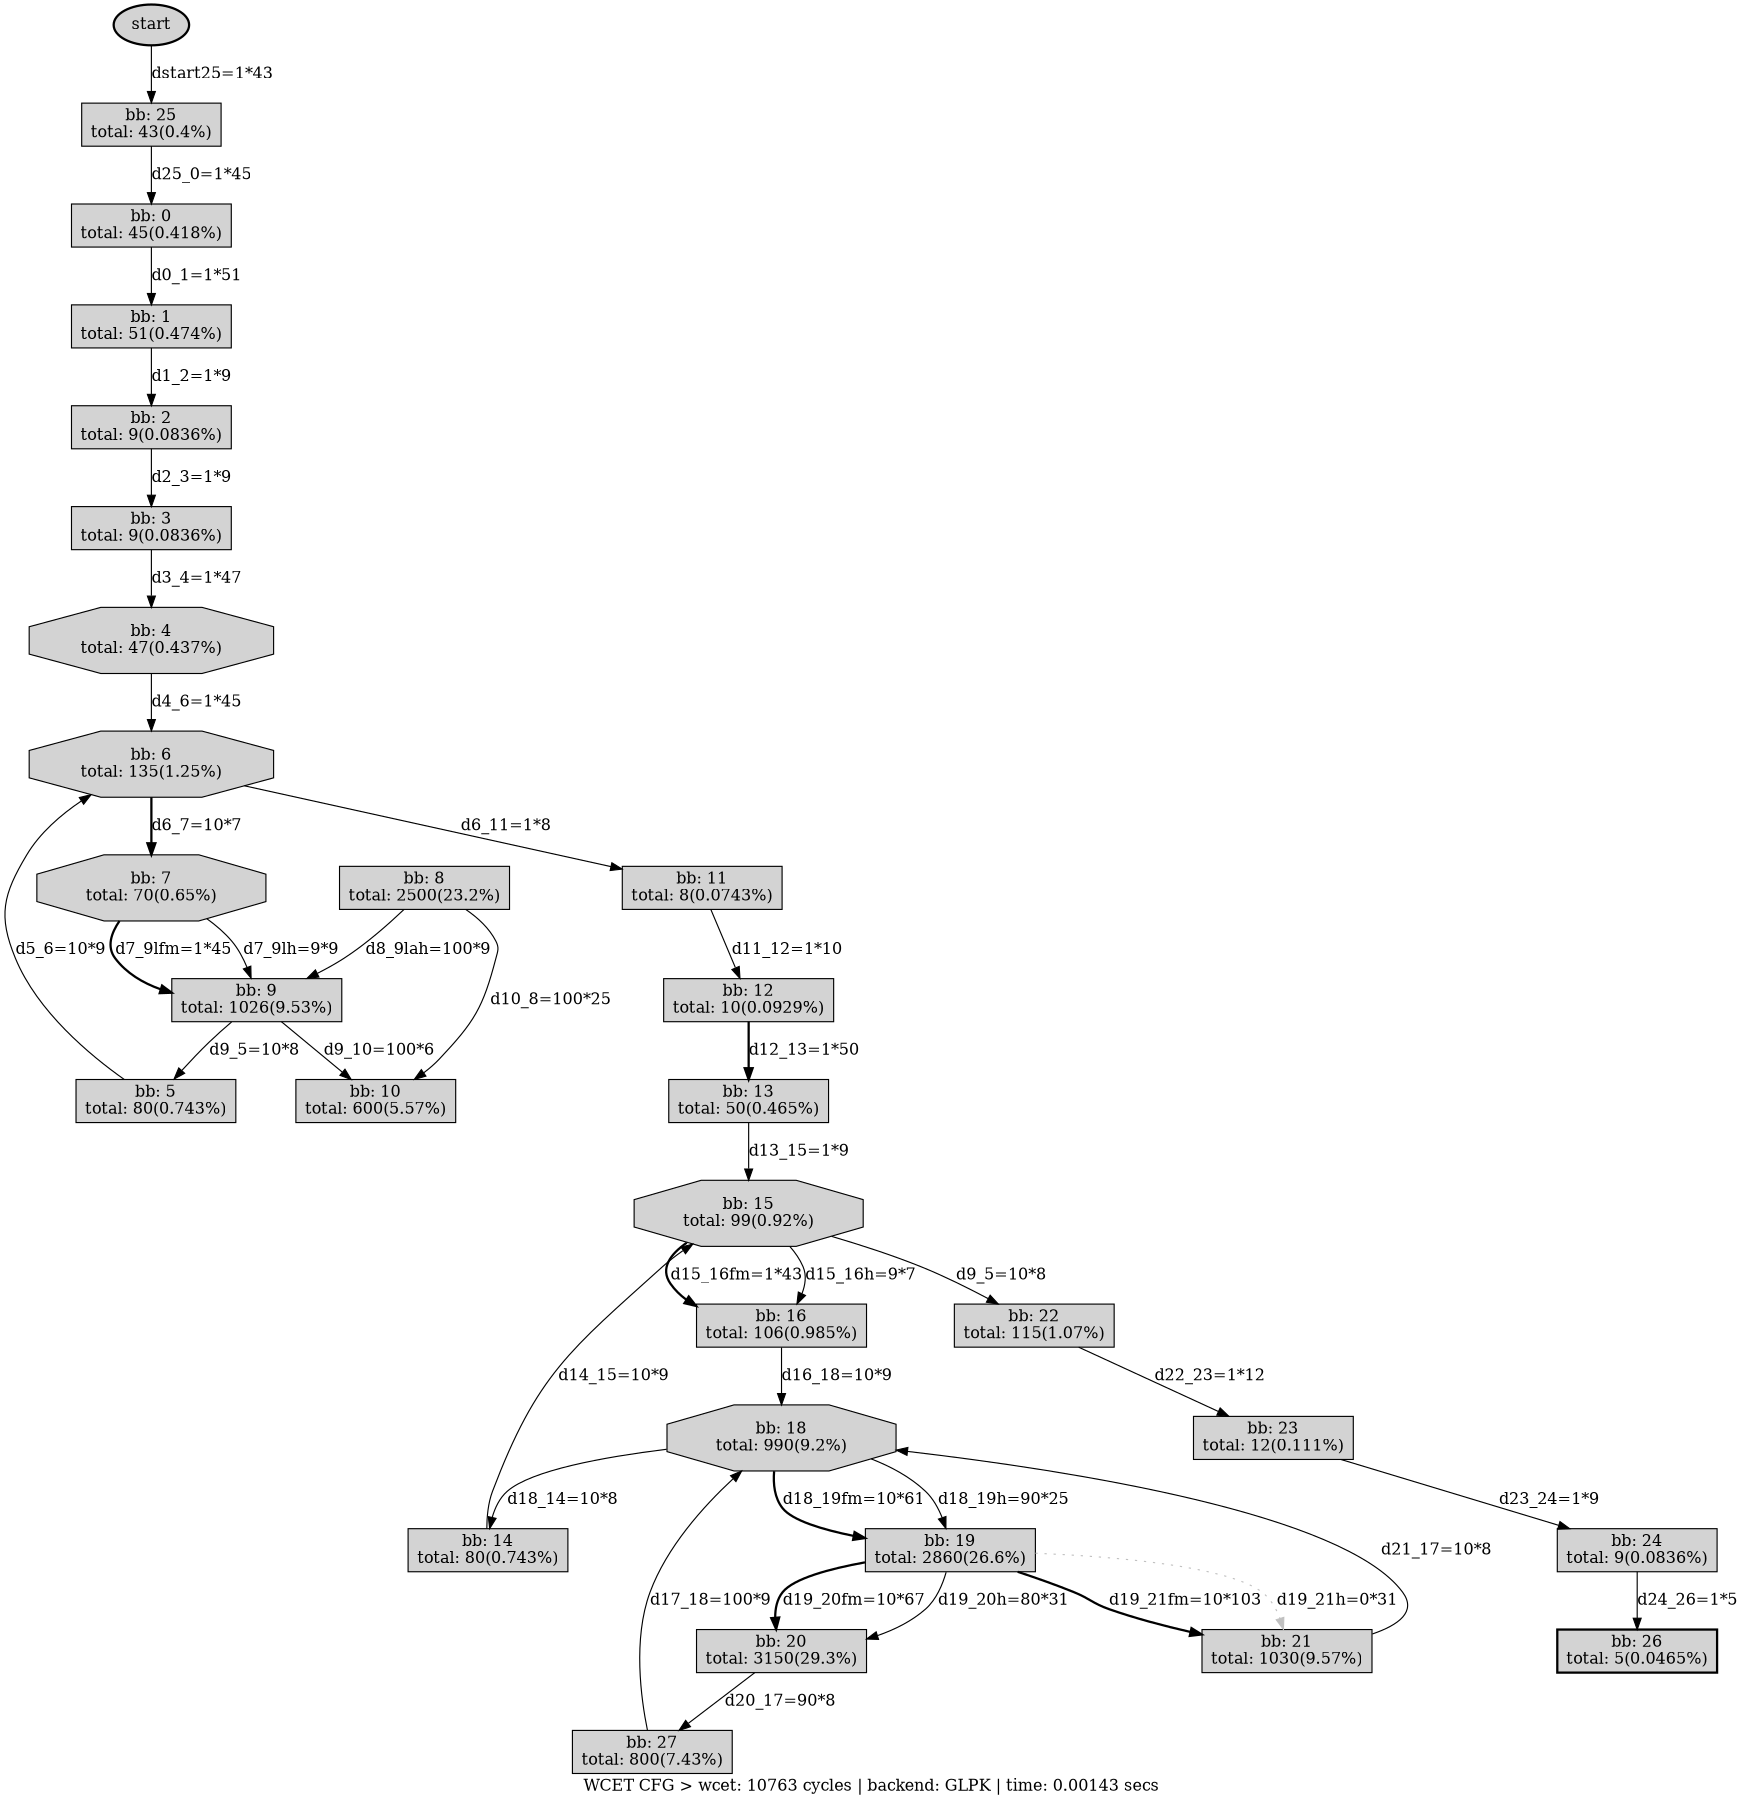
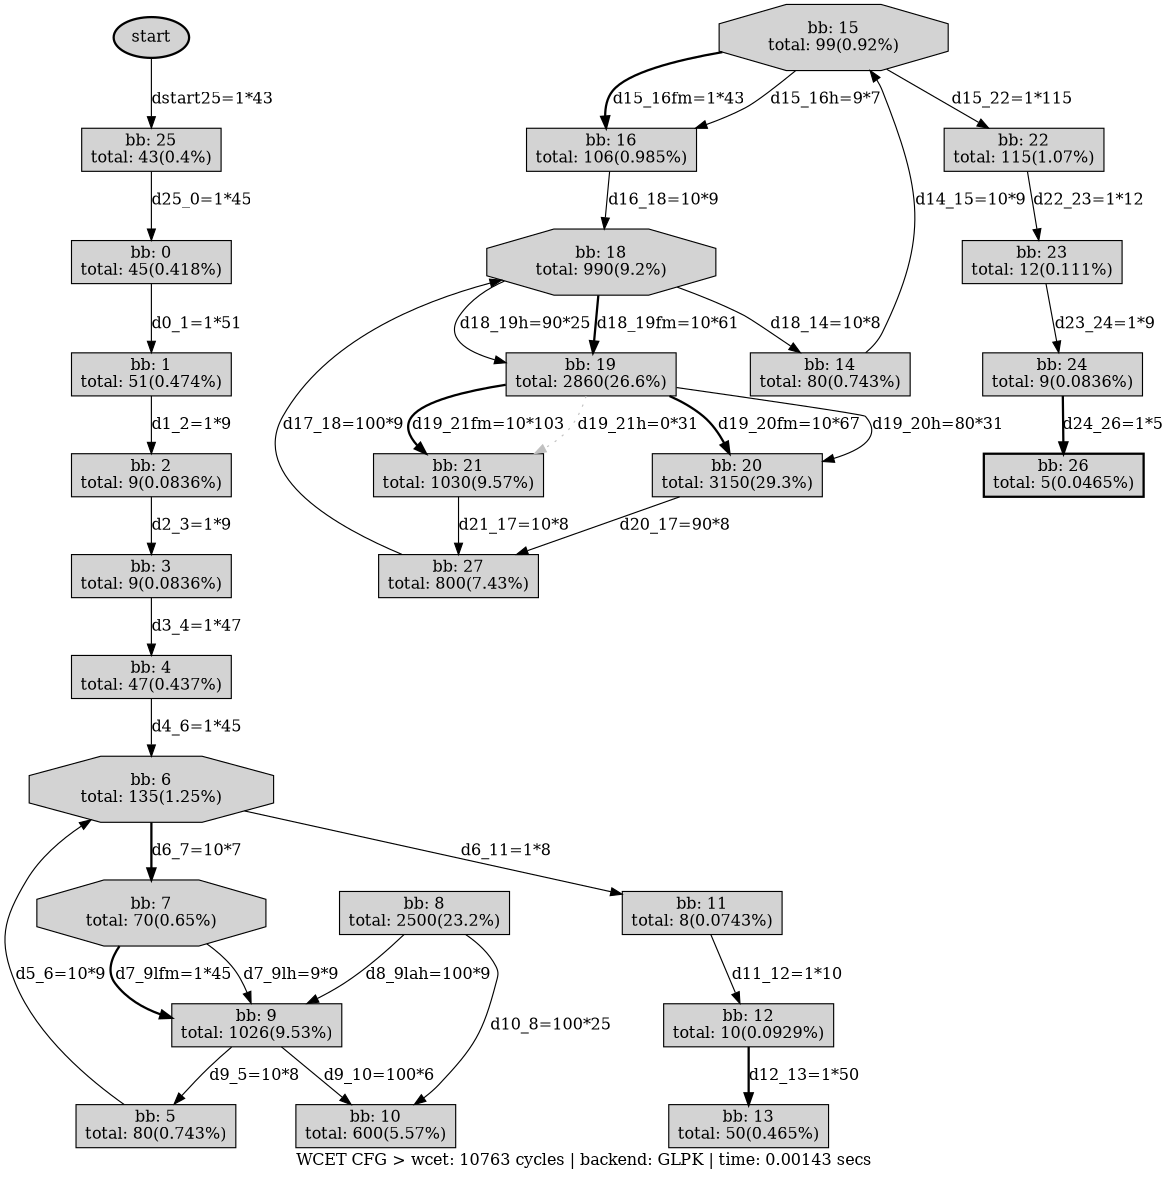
(151, 640) -> (151, 677)
(749, 1146) -> none
(1001, 1275) -> (1012, 99)
(1196, 1500) -> (459, 520)
(1637, 1595) -> (1063, 419)
